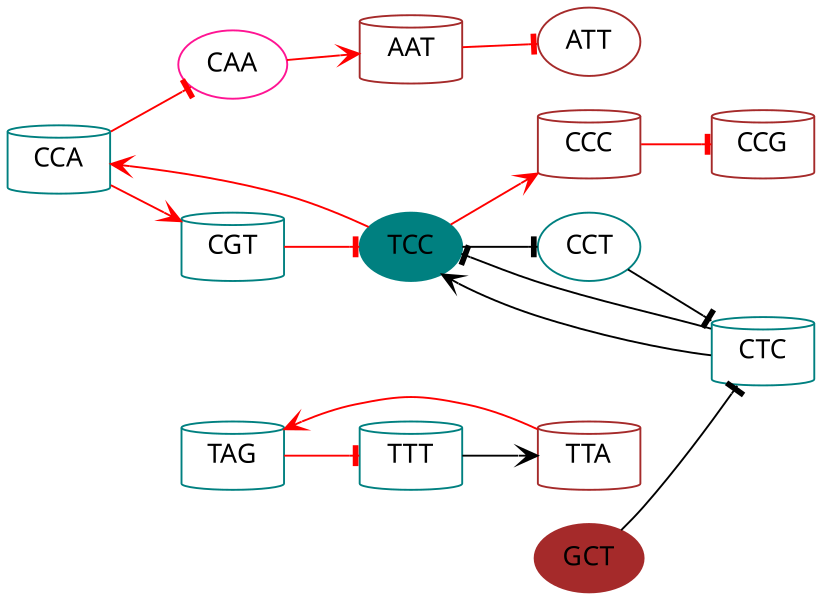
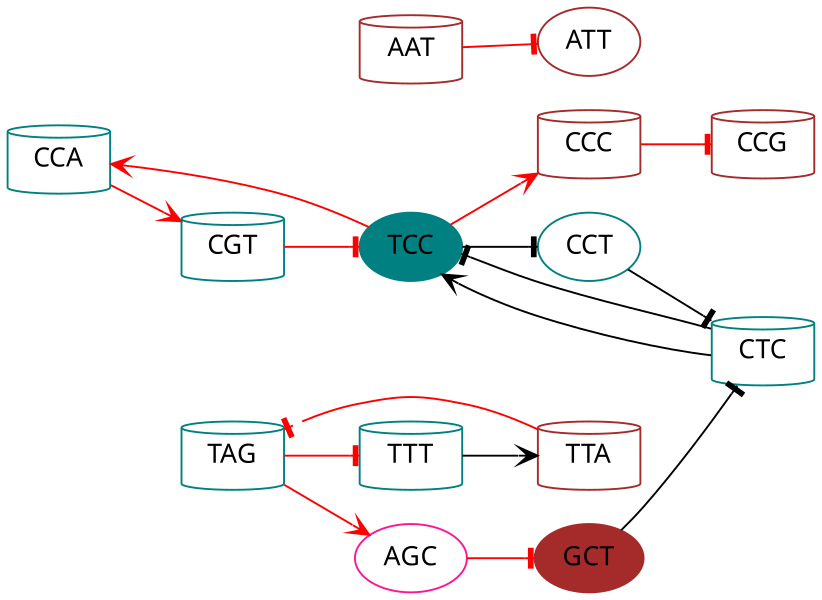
(233, 65) -> none
(421, 397) -> (421, 397)
none -> (411, 558)
